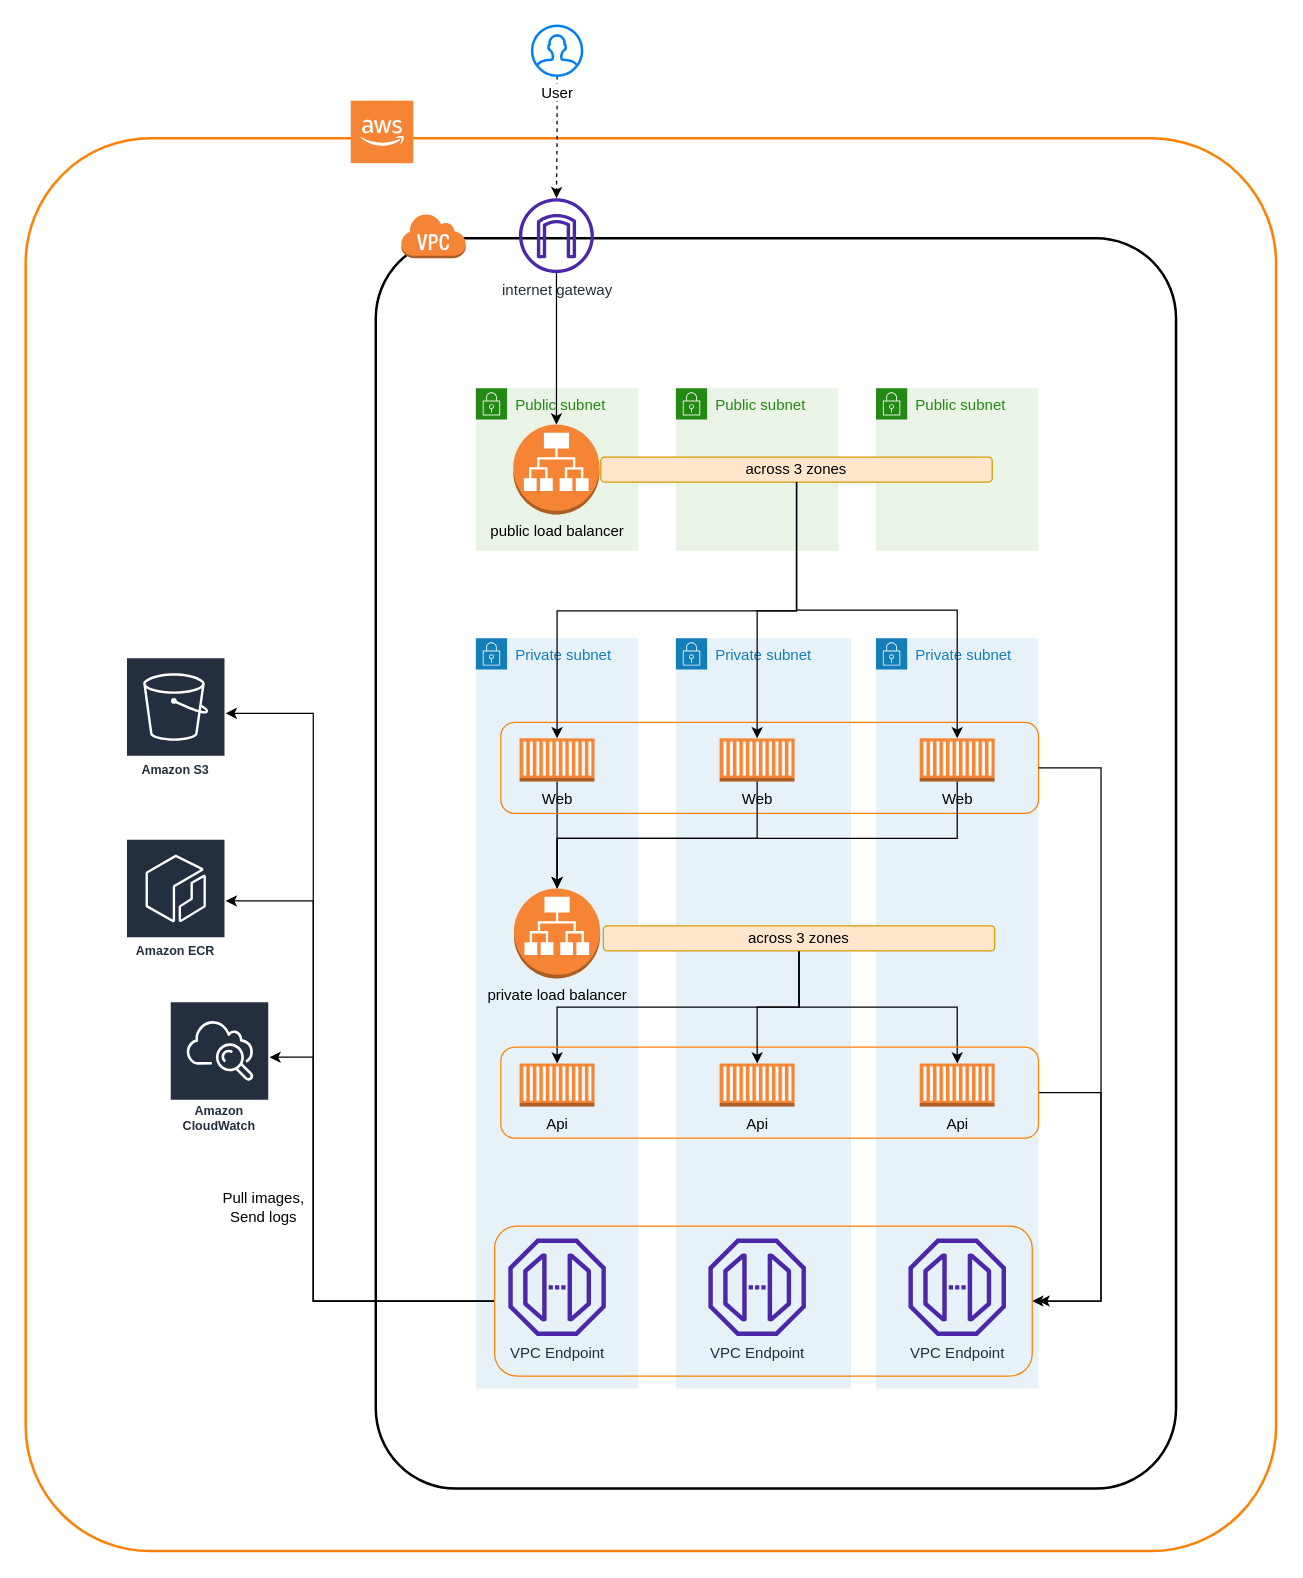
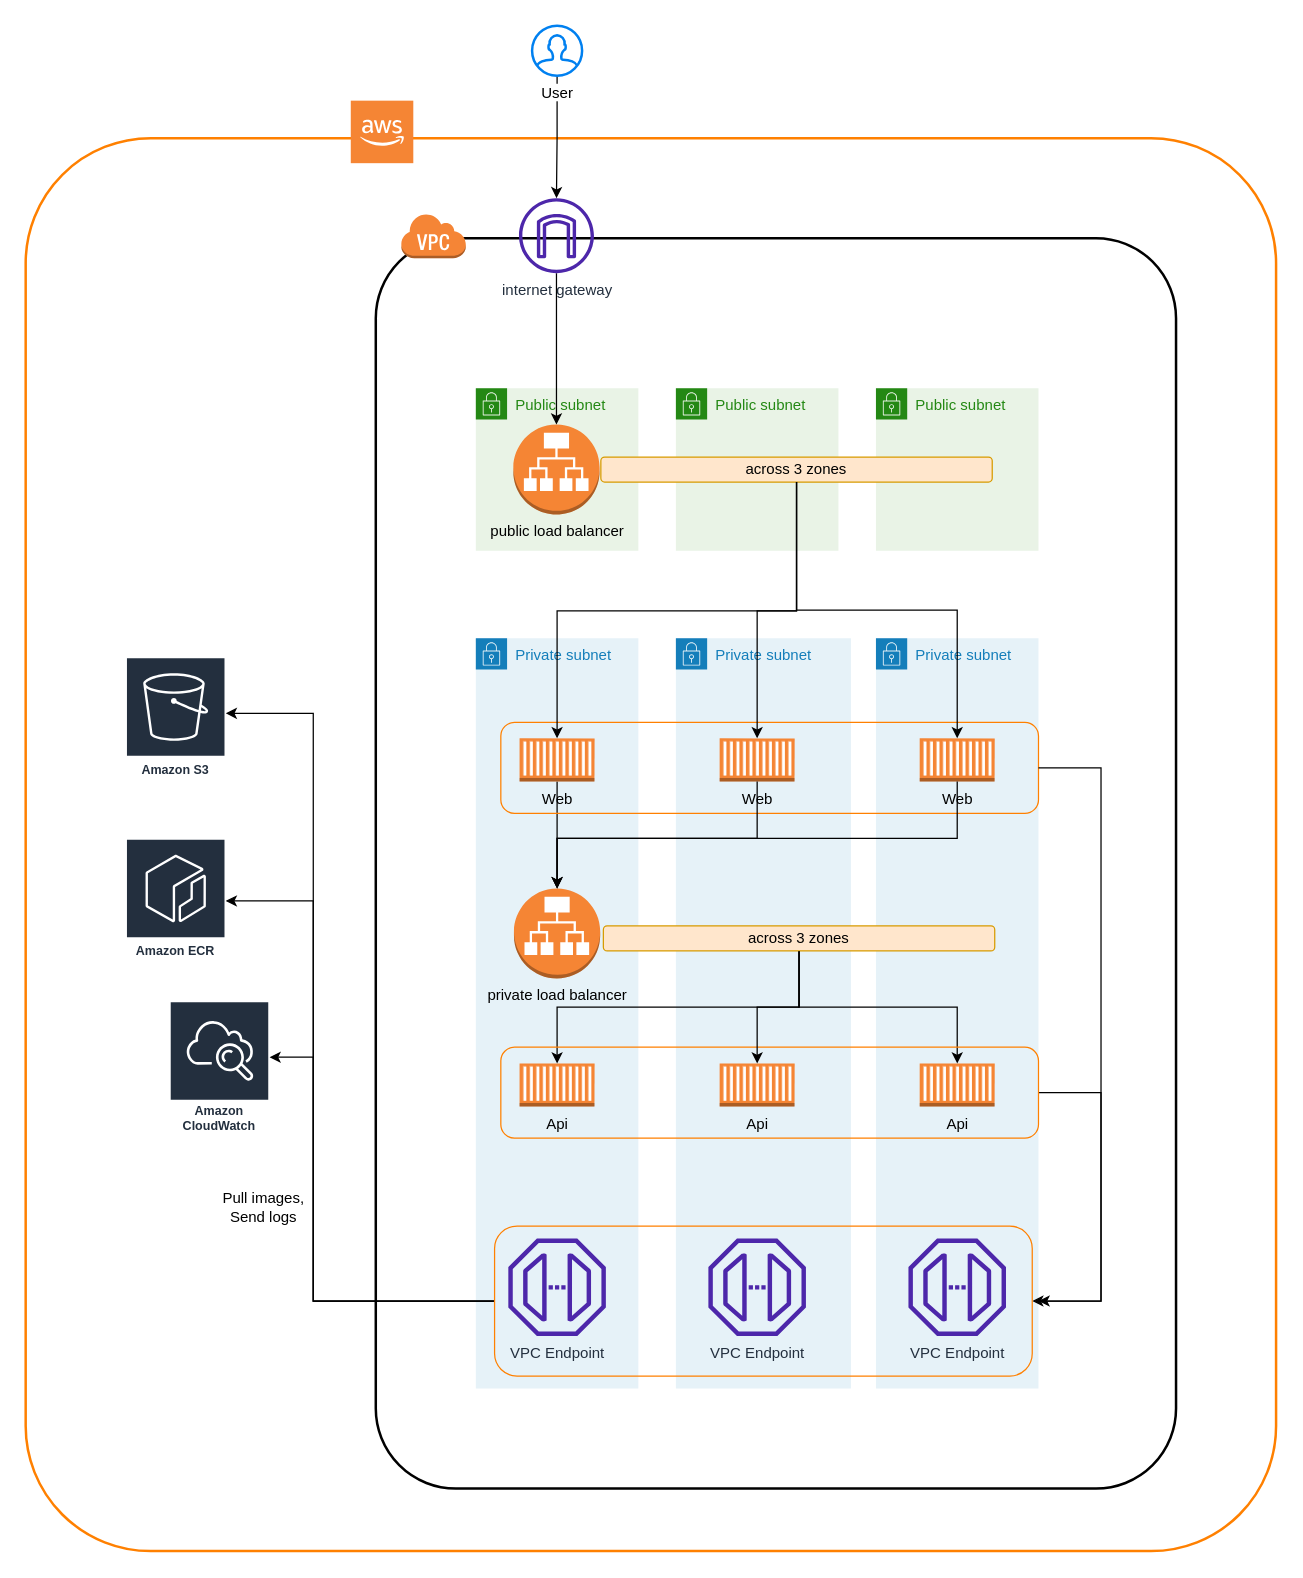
(557, 144) -> (557, 144)
